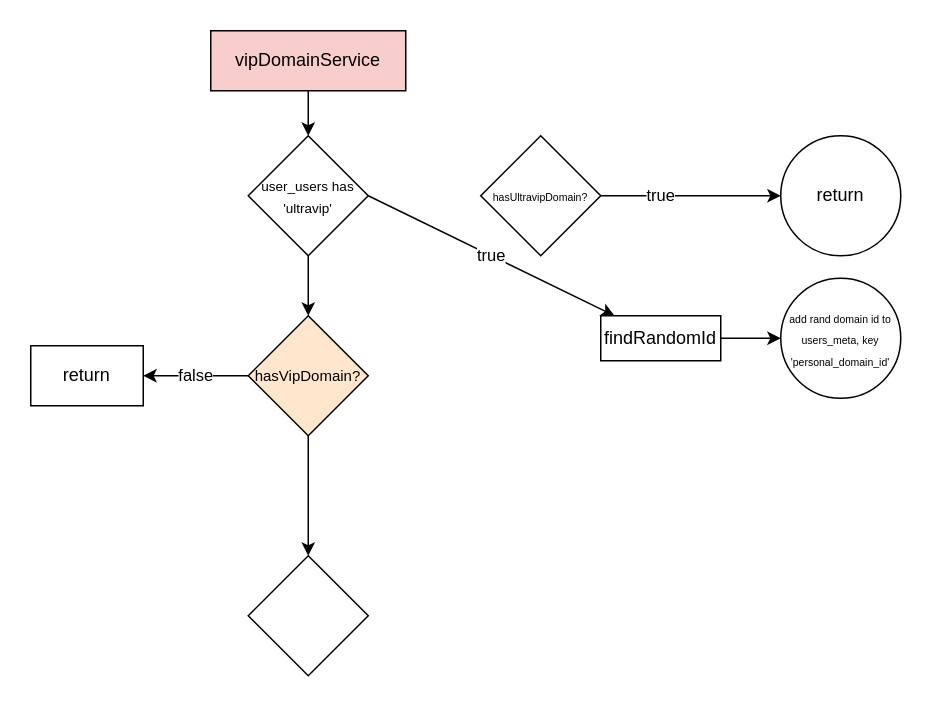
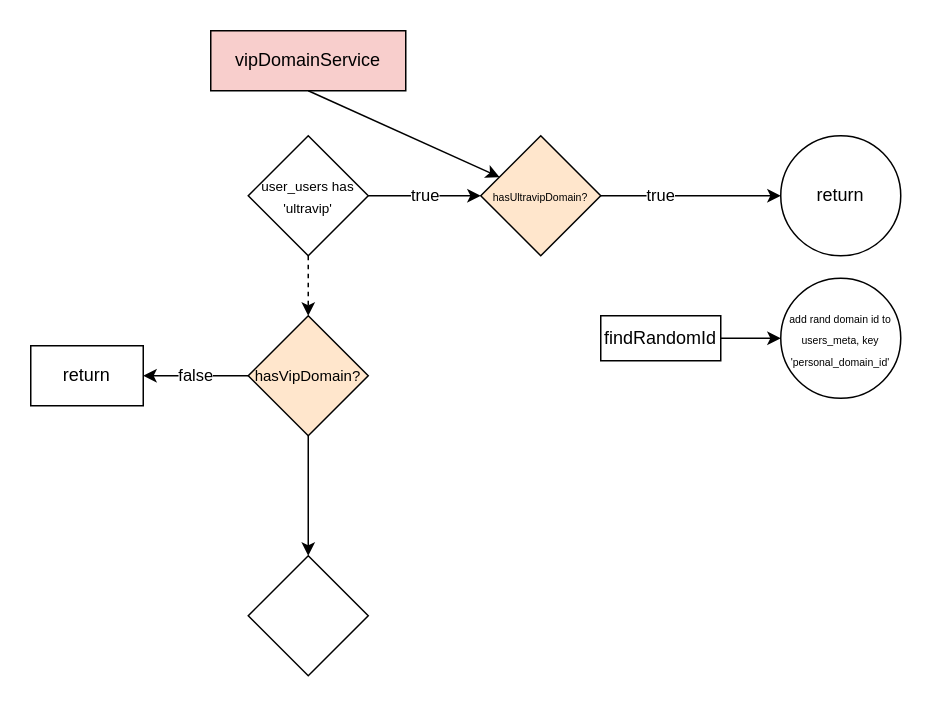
(308, 108) -> (399, 132)
(541, 196) -> (541, 196)
(487, 254) -> (420, 196)
(308, 280) -> (308, 280)
